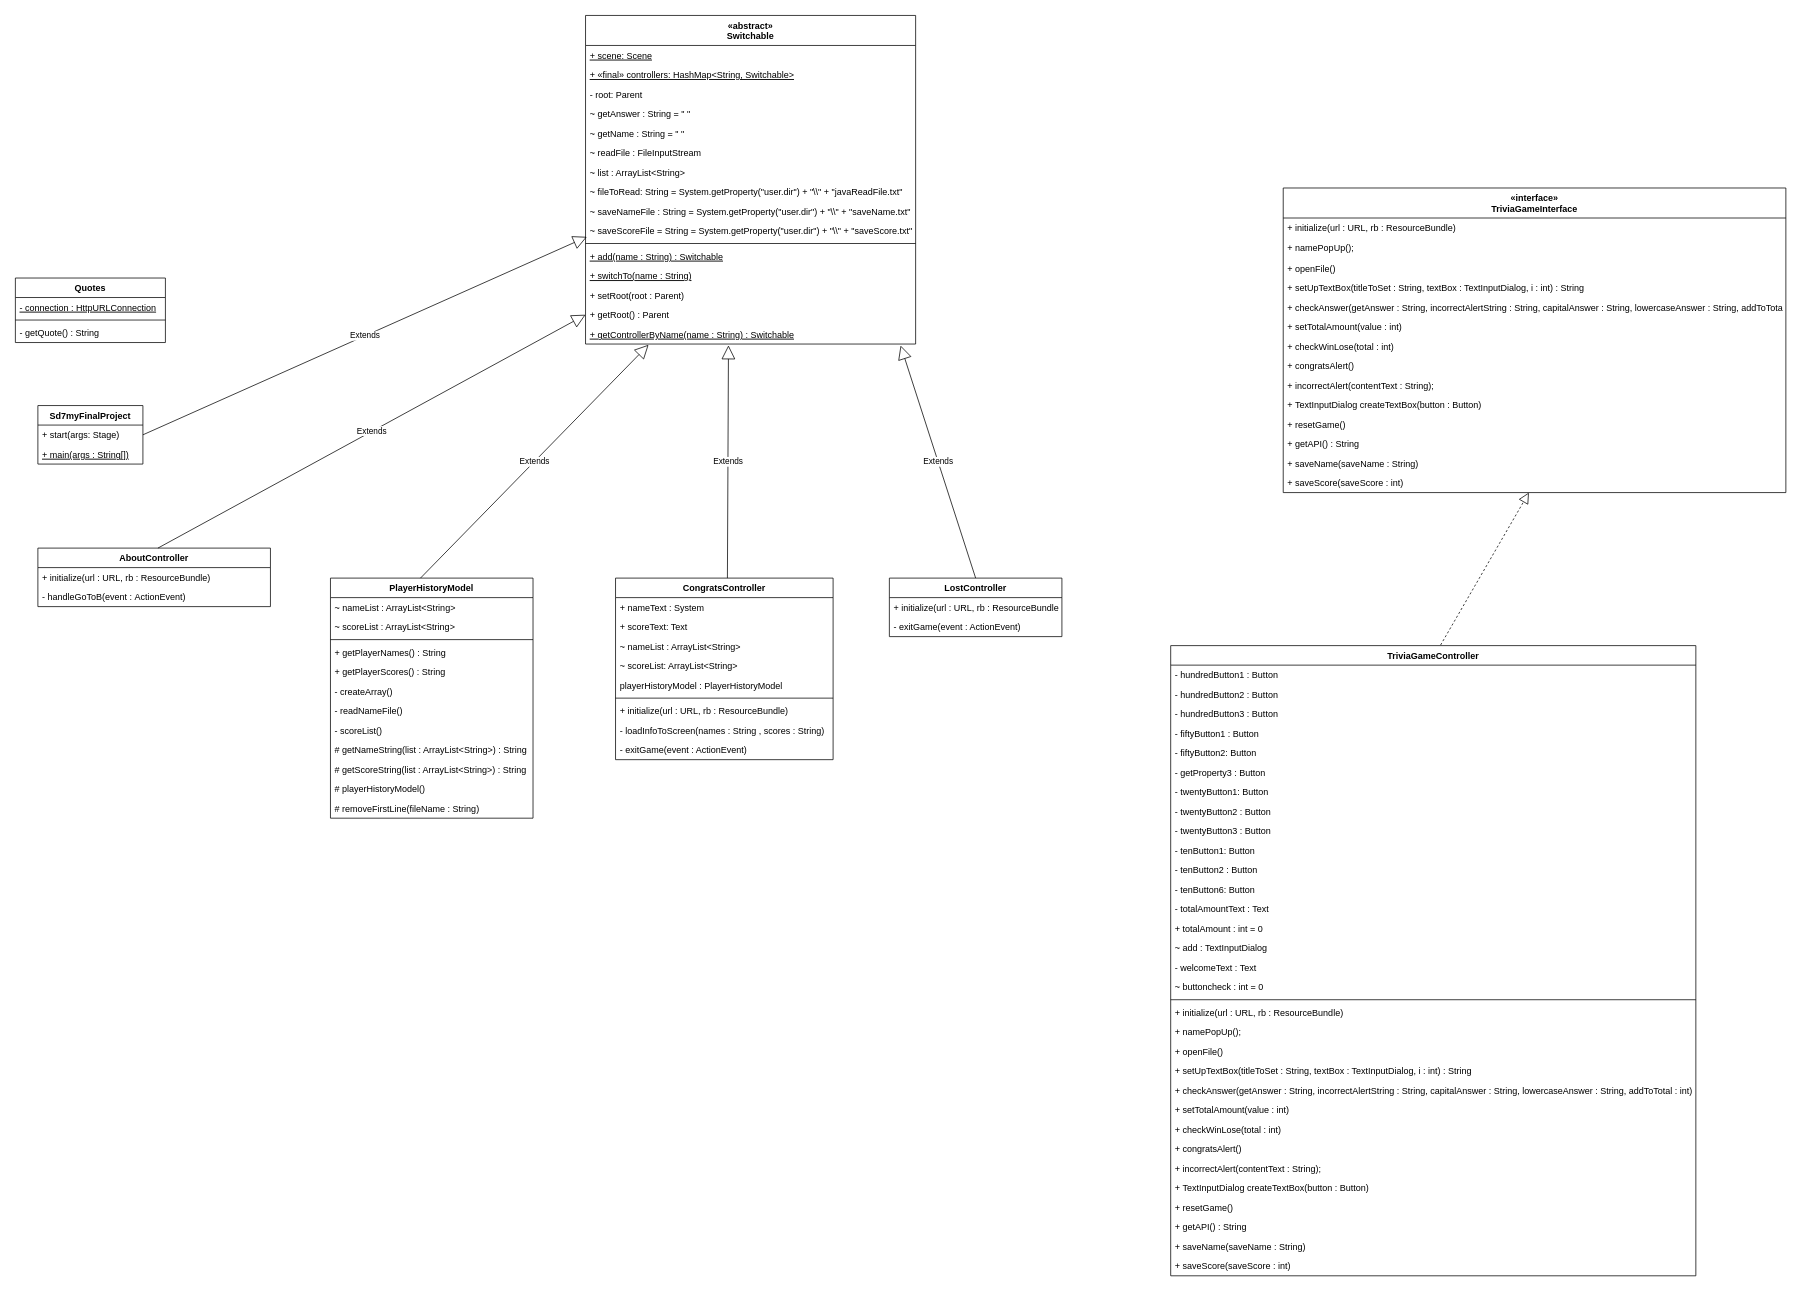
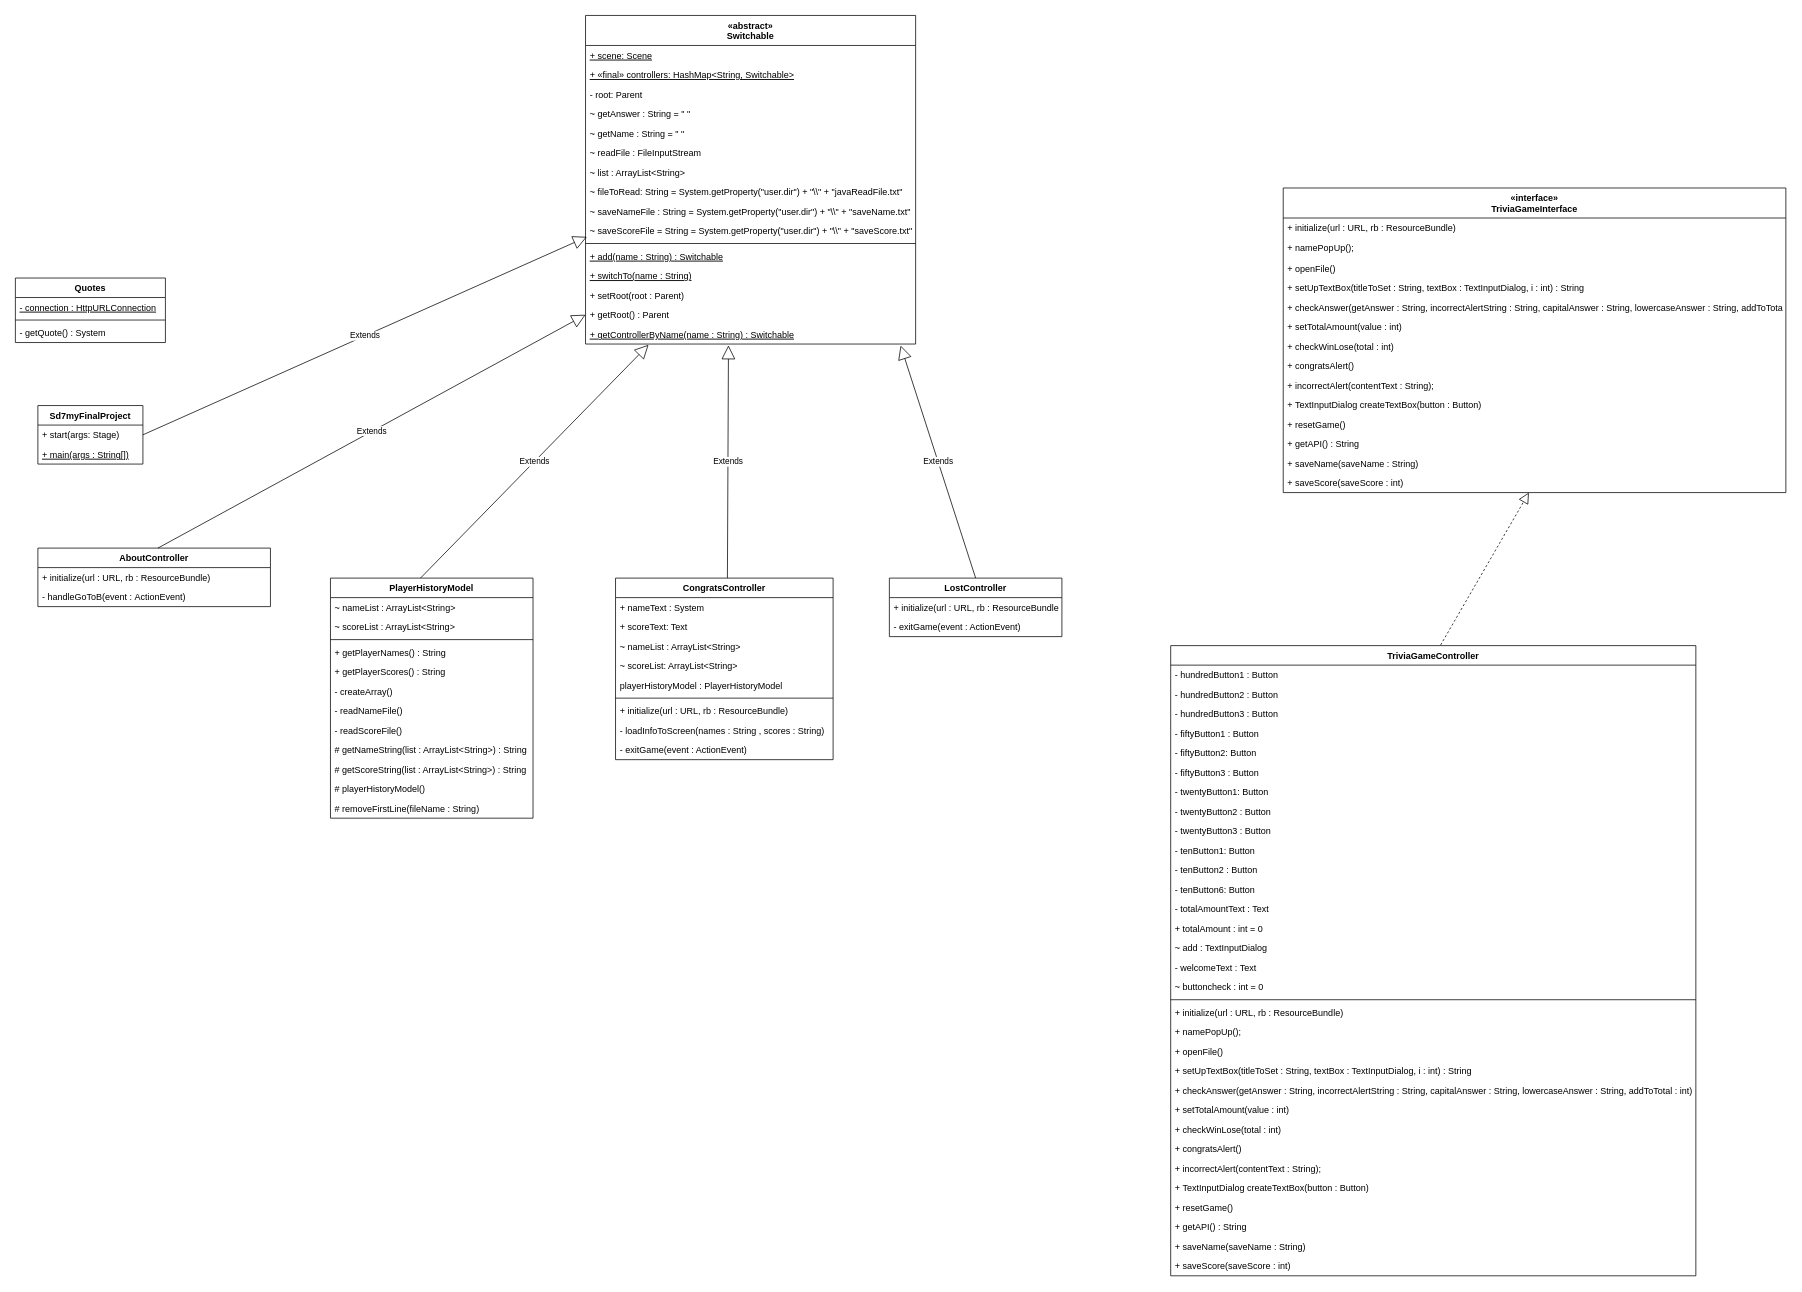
(67, 333) -> (68, 333)
(365, 731) -> (374, 731)
(1228, 773) -> (1227, 773)
